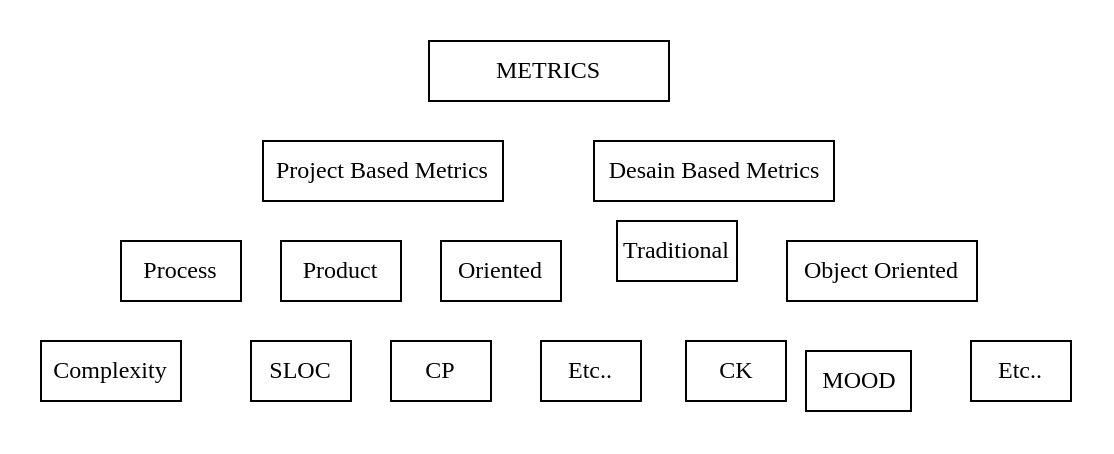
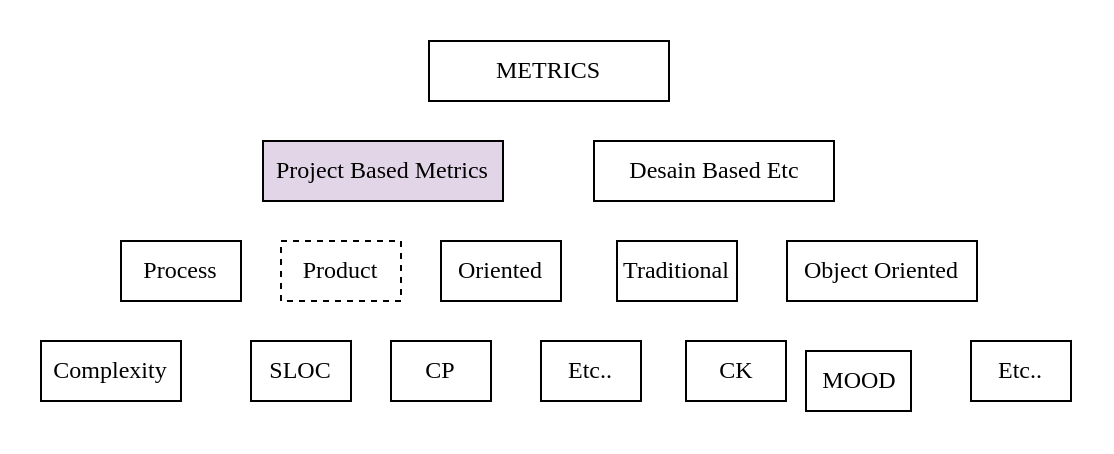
(383, 171) -> (383, 171)
(715, 171) -> (715, 171)
(677, 251) -> (677, 271)
(341, 271) -> (341, 271)
